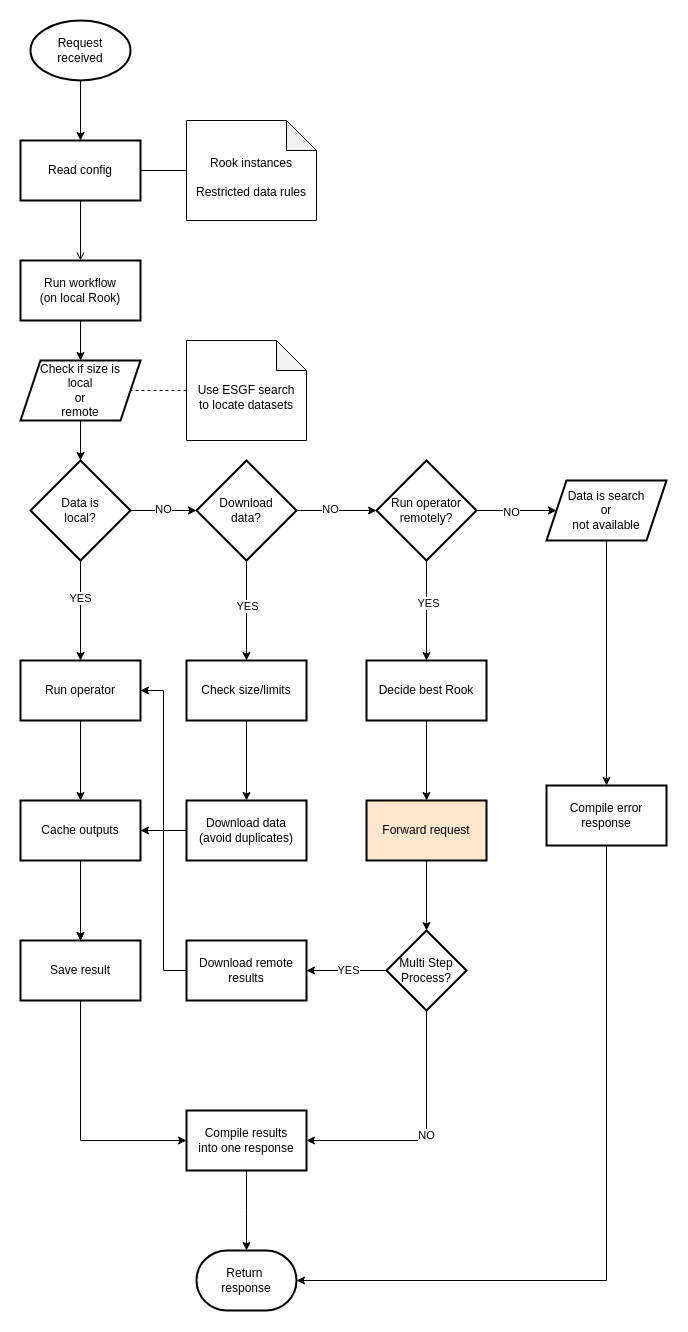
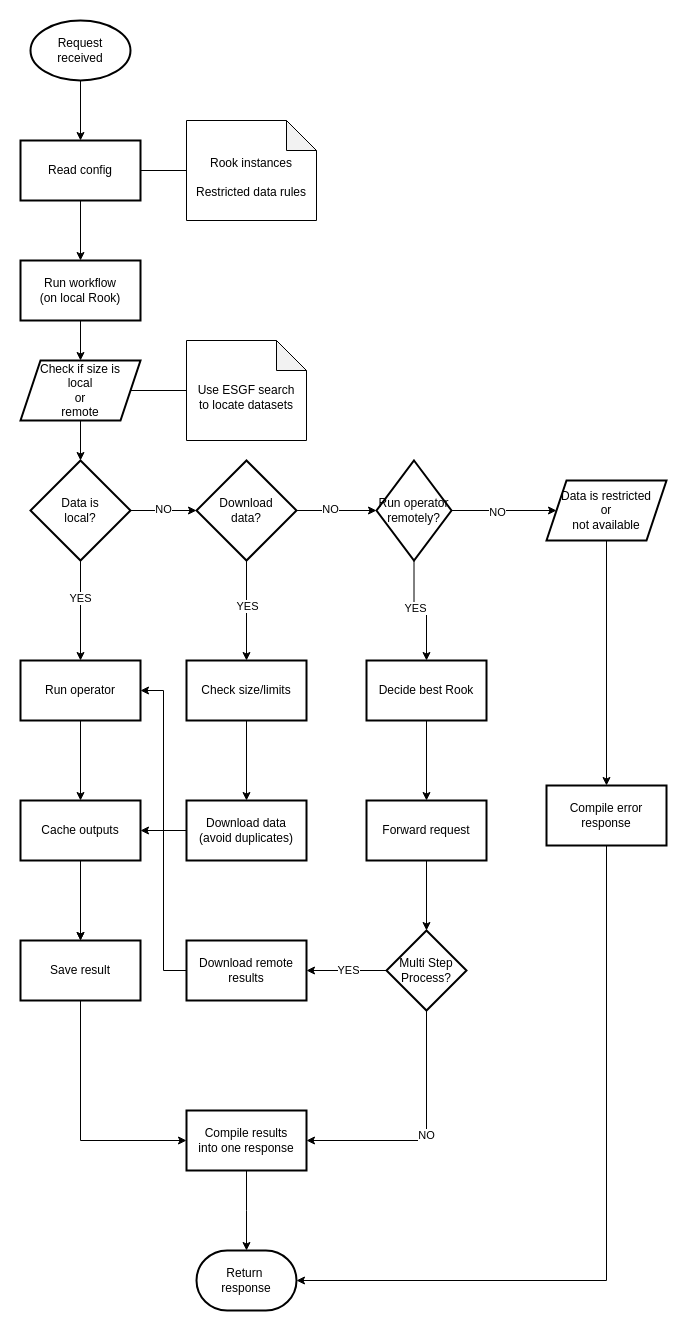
(81, 254) -> (81, 252)
(158, 391) -> (158, 391)
(427, 511) -> (414, 511)
(607, 511) -> (607, 511)
(427, 831) -> (427, 831)
